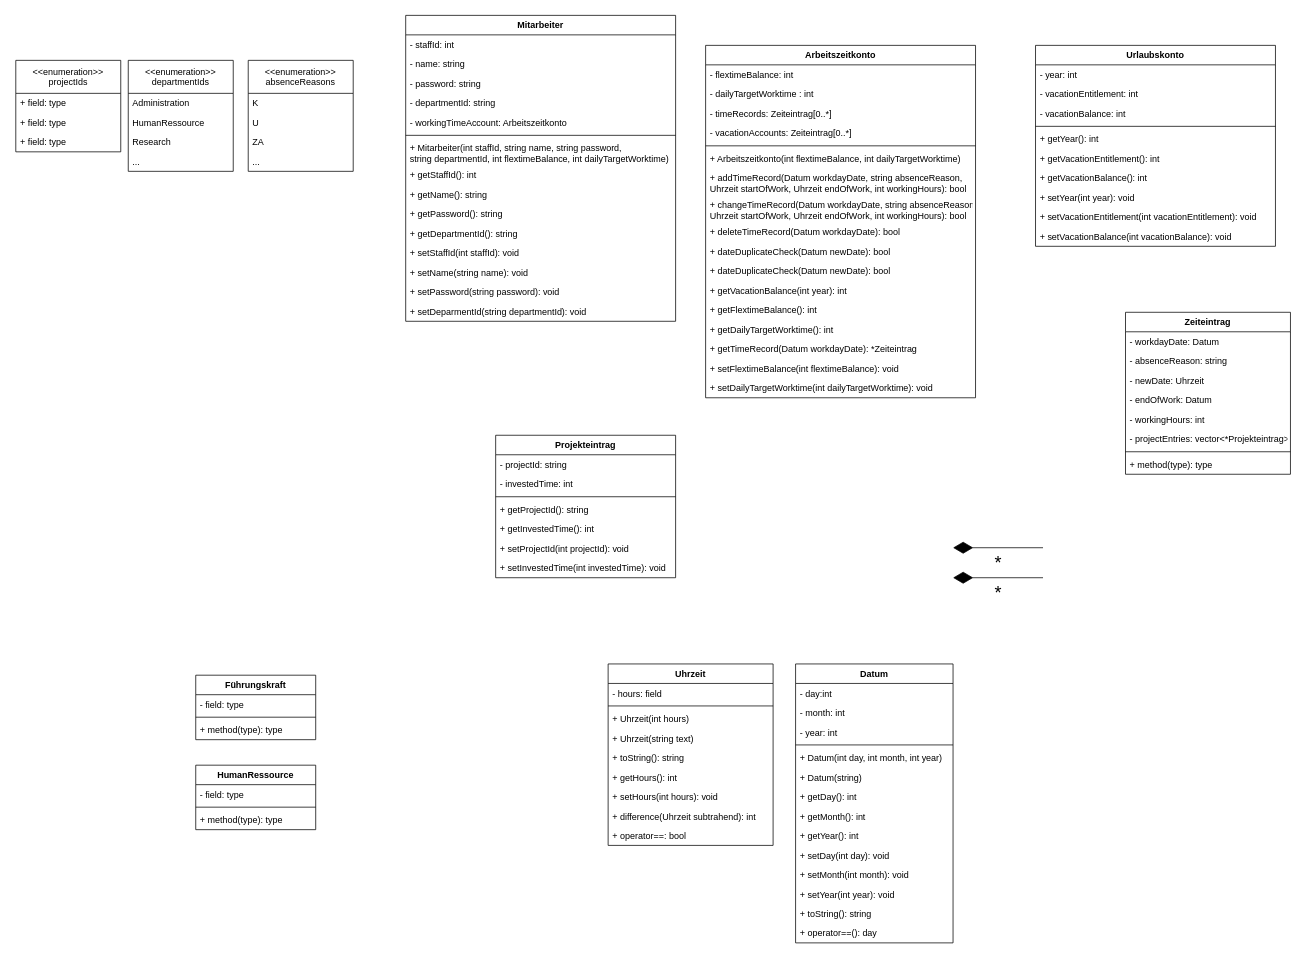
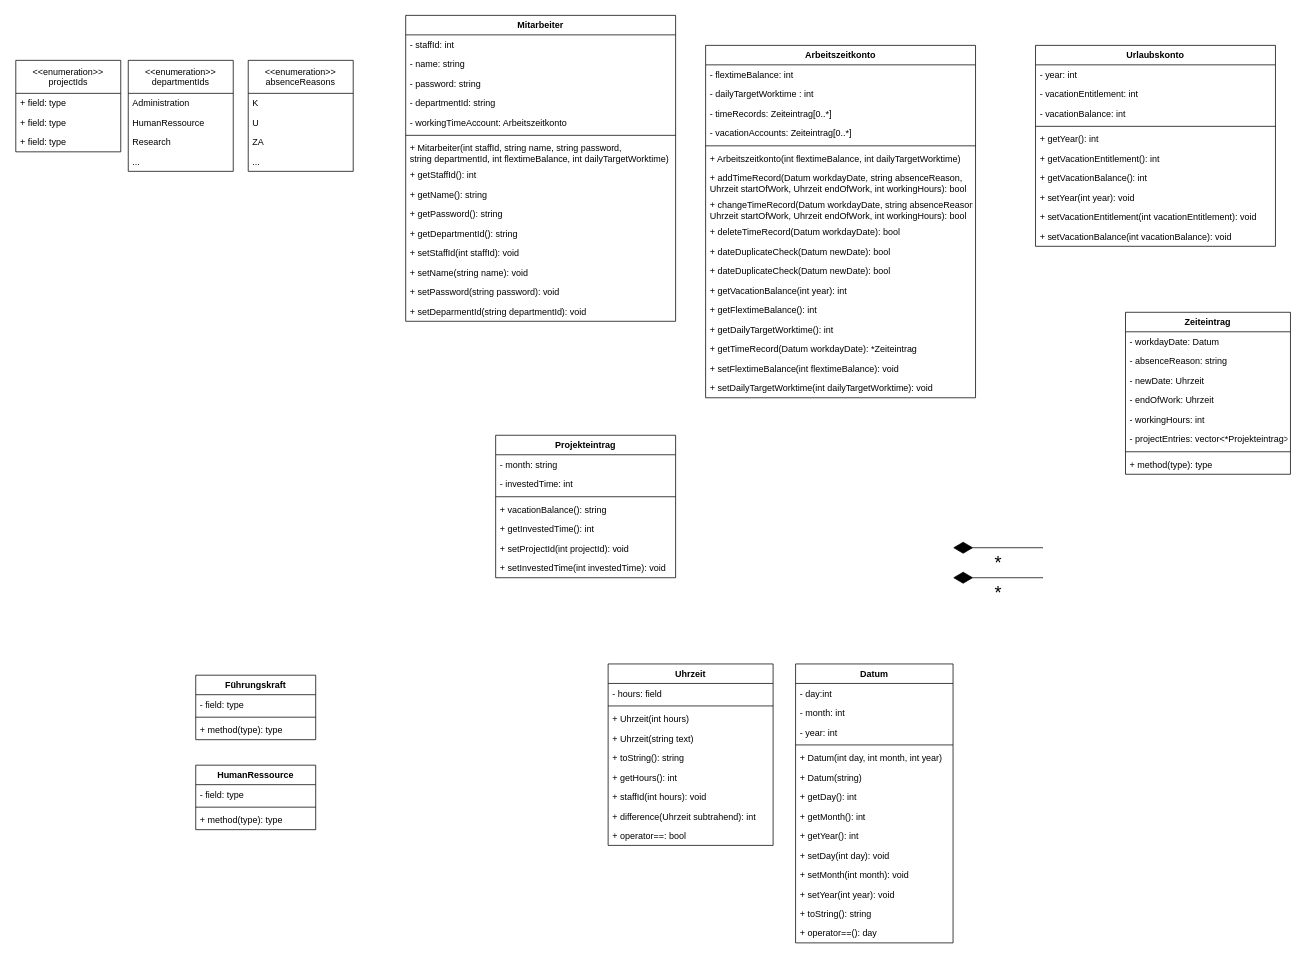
(1171, 401) -> (1175, 401)
(543, 465) -> (533, 465)
(555, 510) -> (561, 510)
(673, 797) -> (671, 797)
